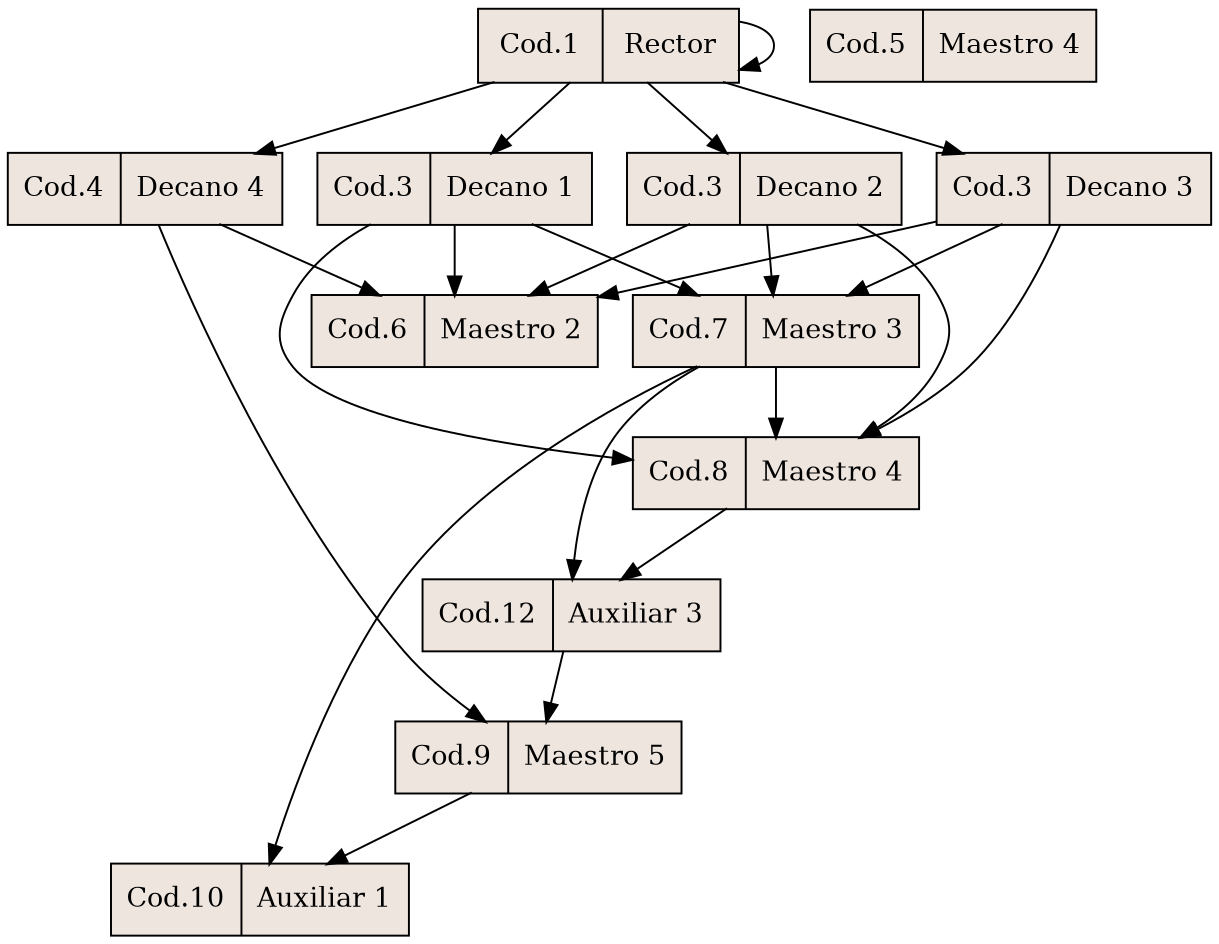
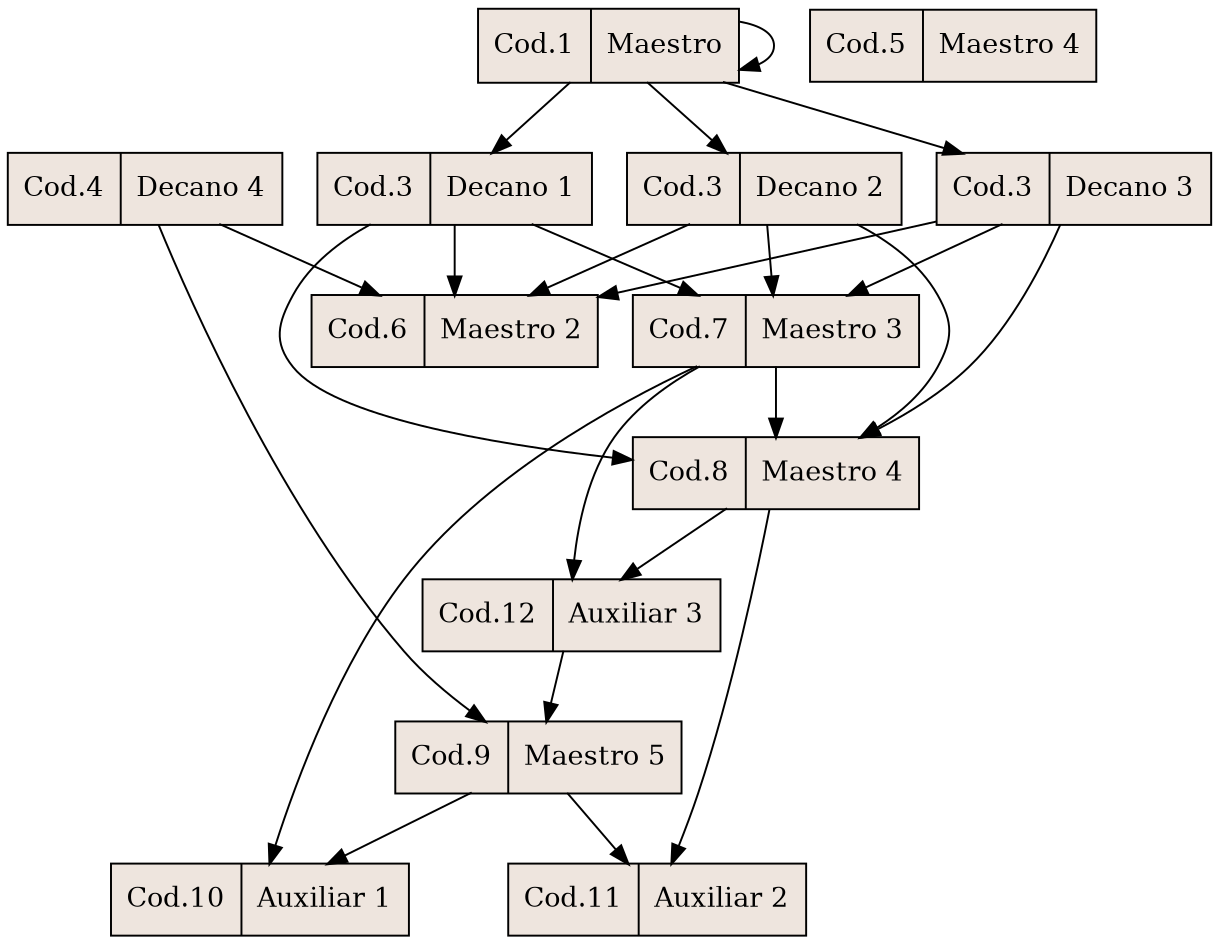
(671, 45) -> (665, 45)
(384, 115) -> none
none -> (657, 900)
